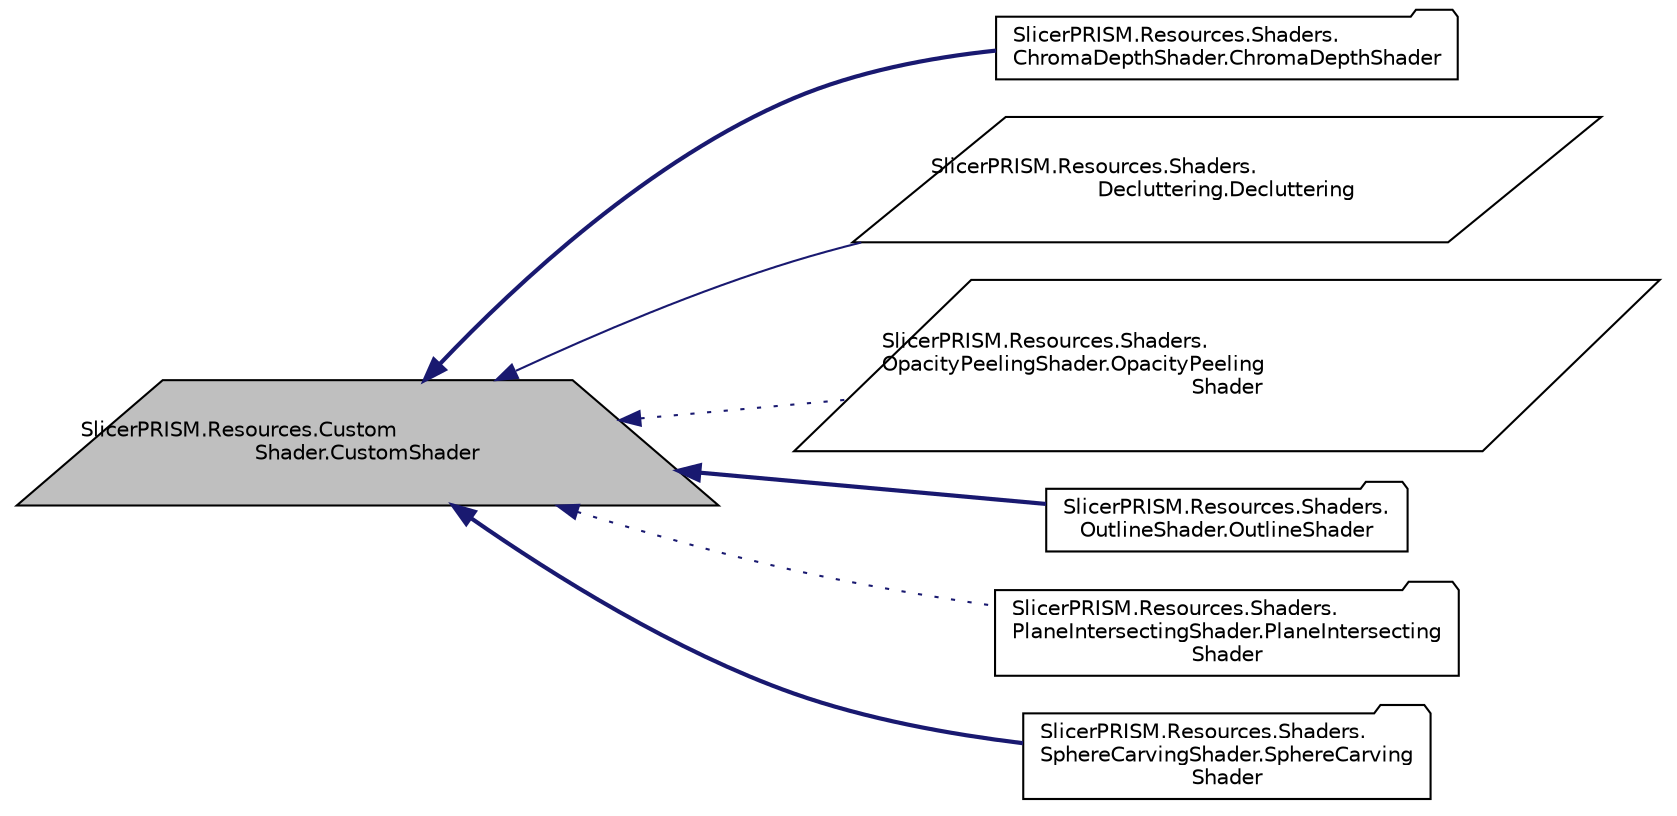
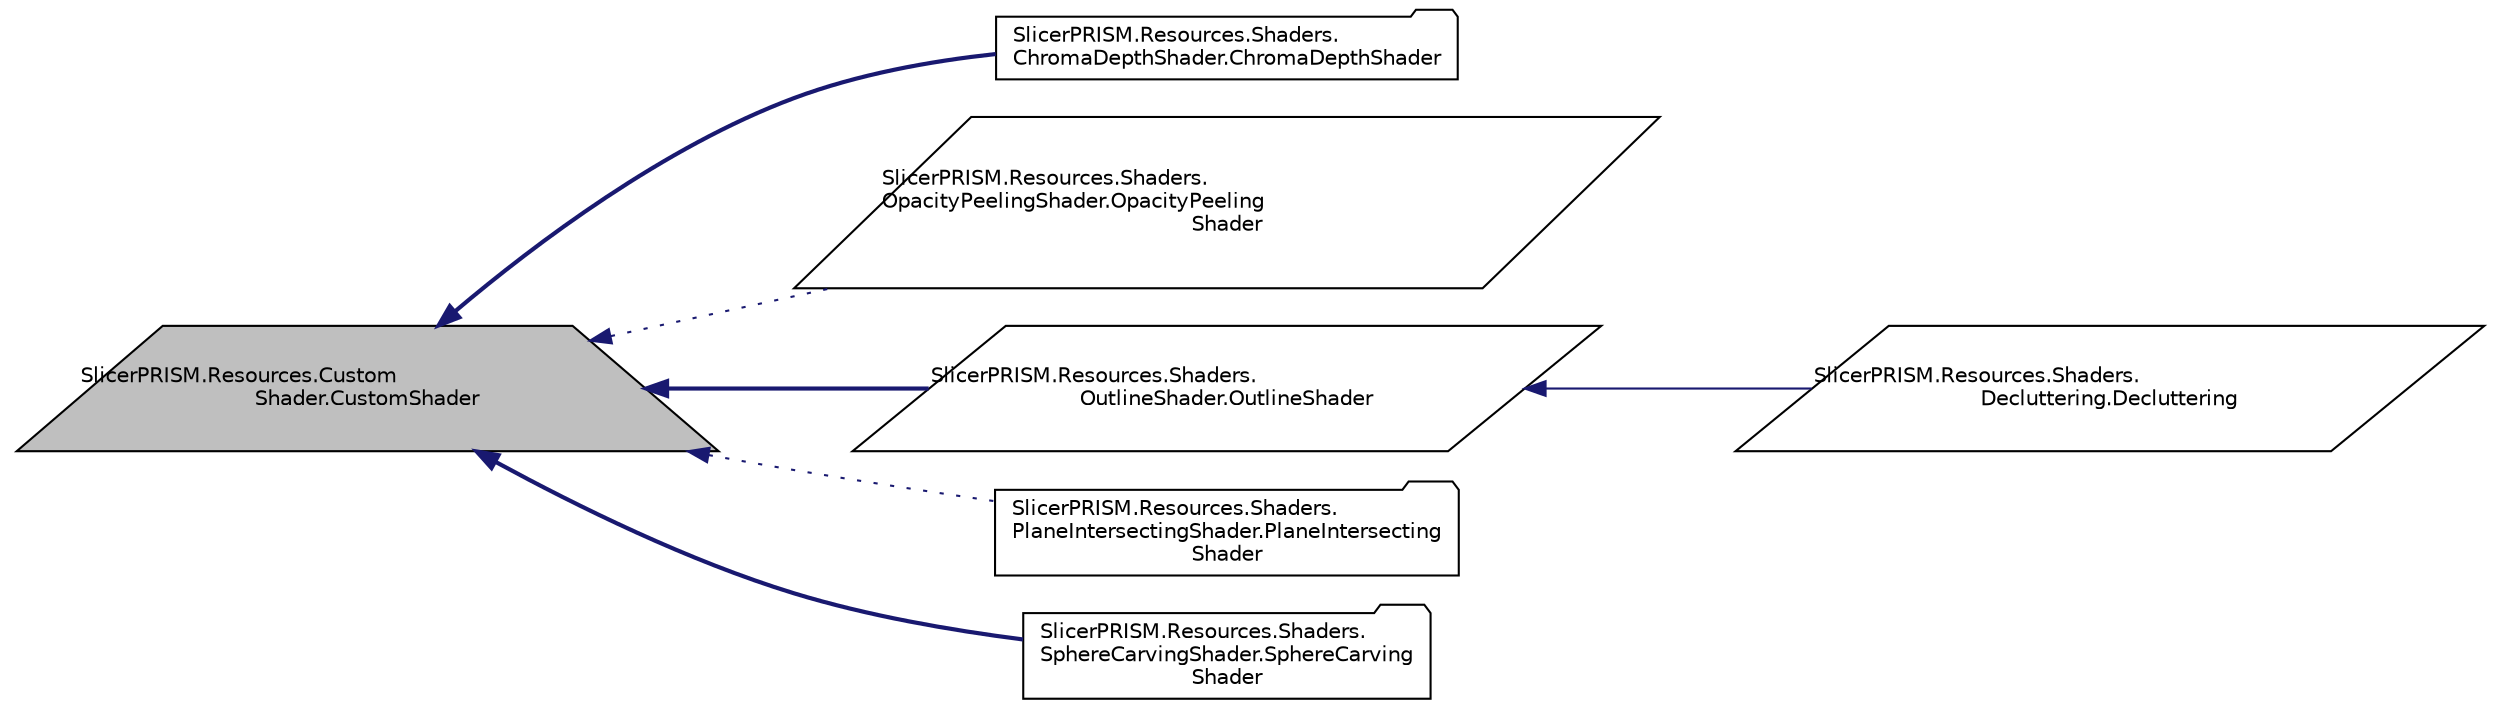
(686, 299) -> (1679, 389)
(1227, 520) -> (1227, 389)
